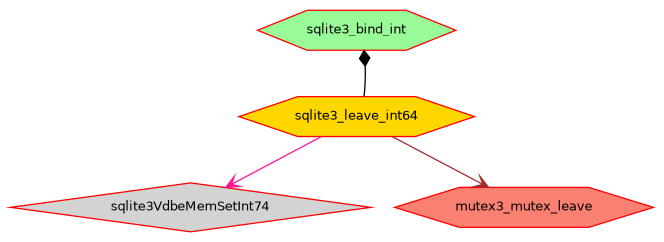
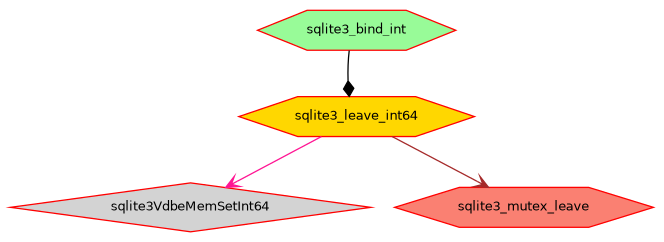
(365, 81) -> (348, 66)
(191, 207) -> (191, 207)
(524, 207) -> (524, 207)
